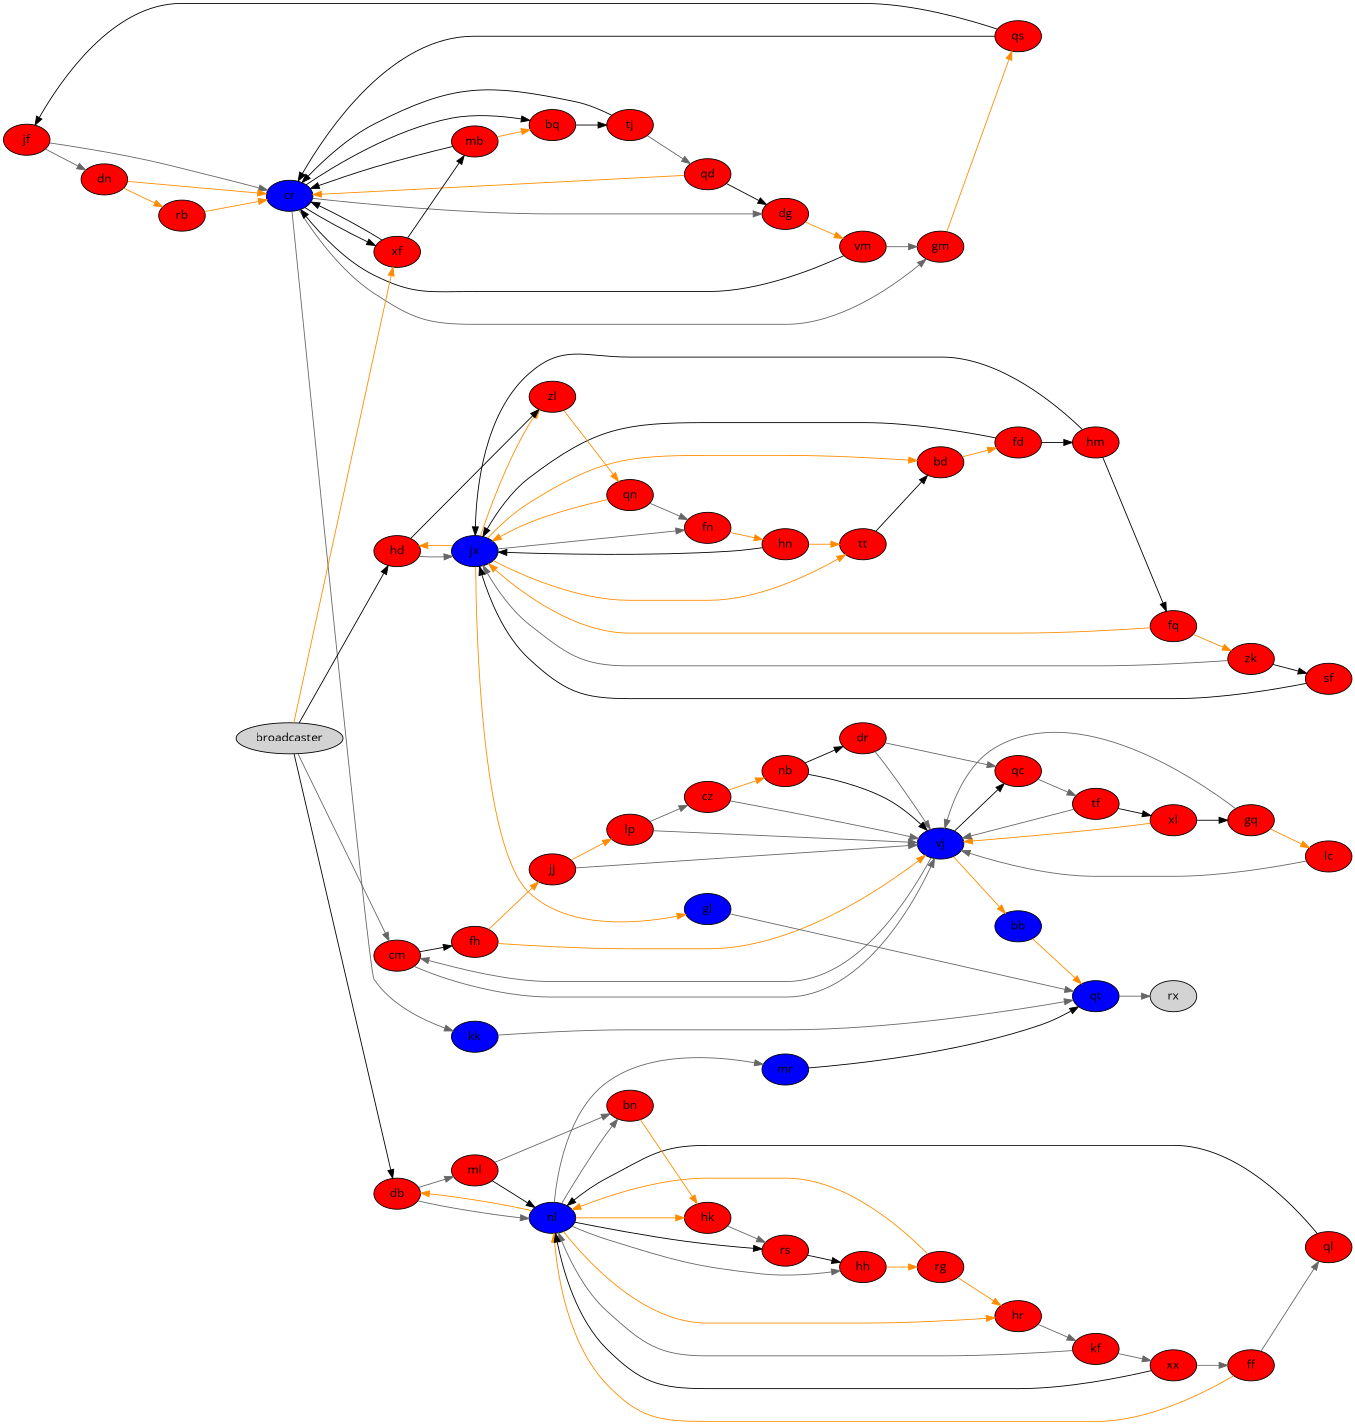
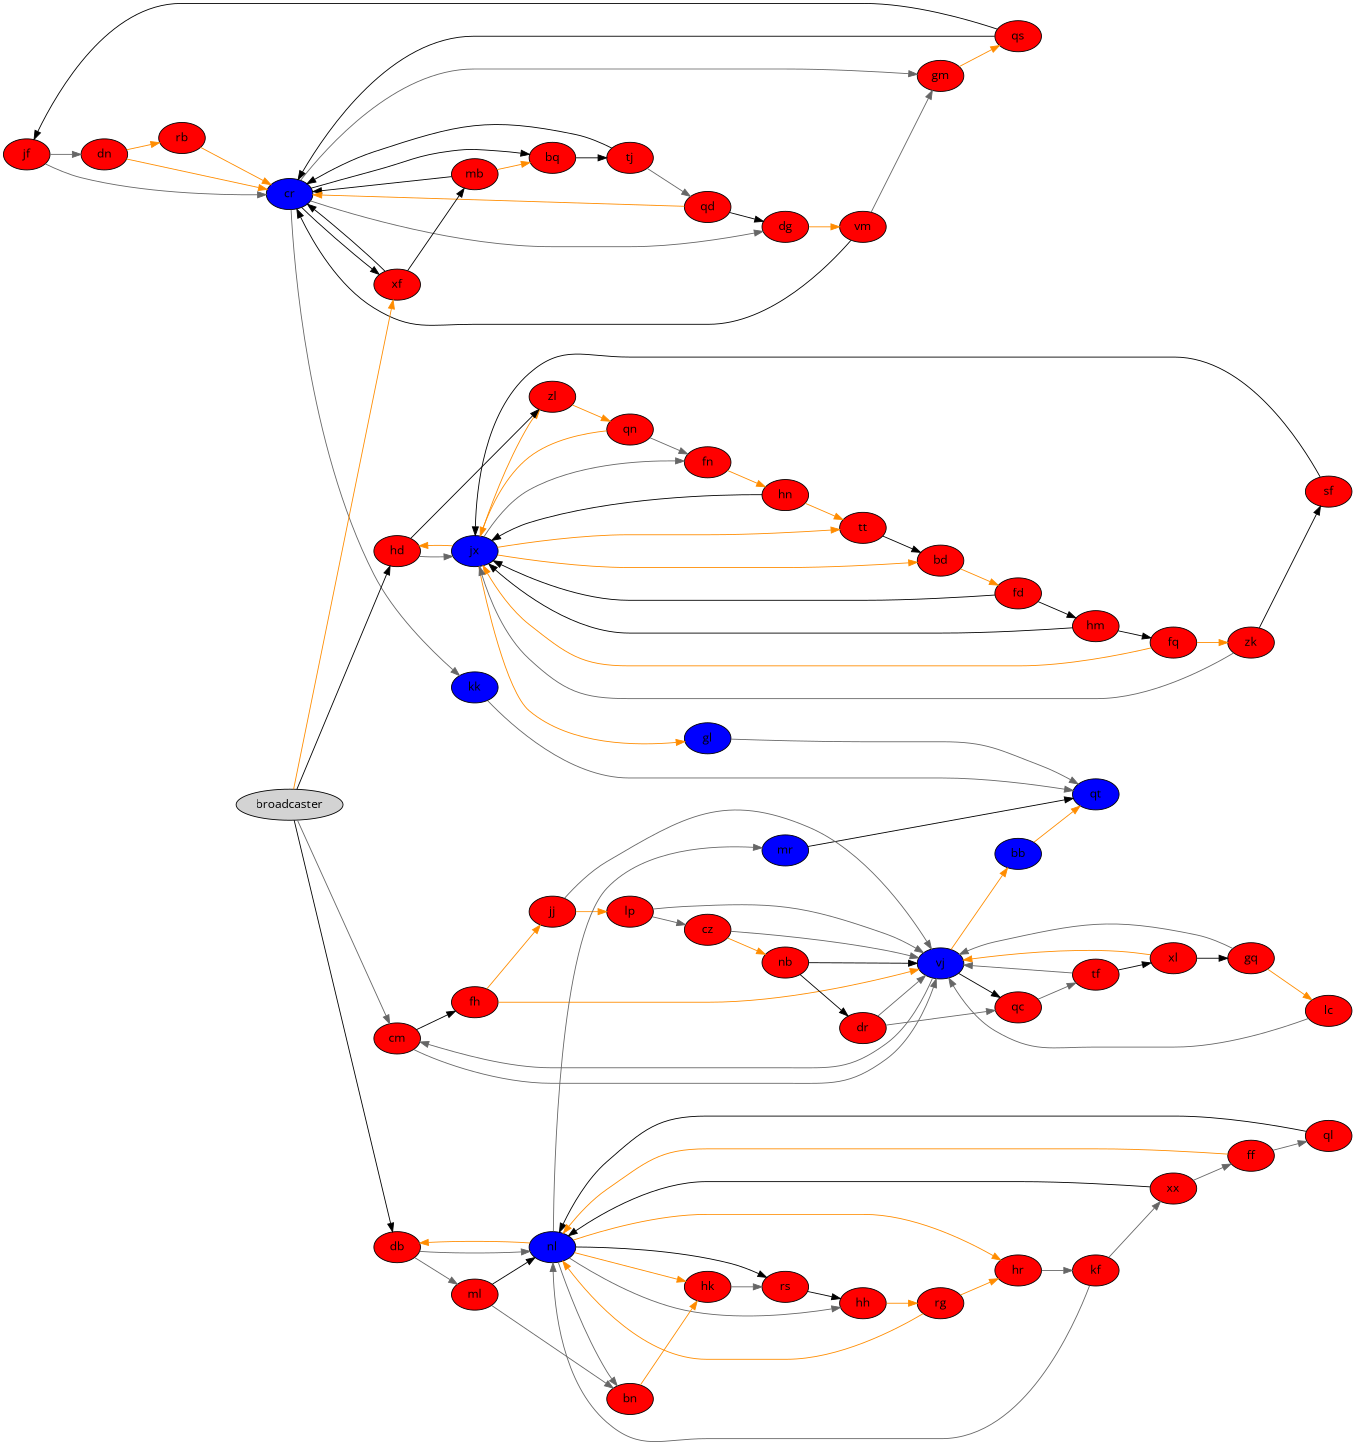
(1173, 996) -> none
